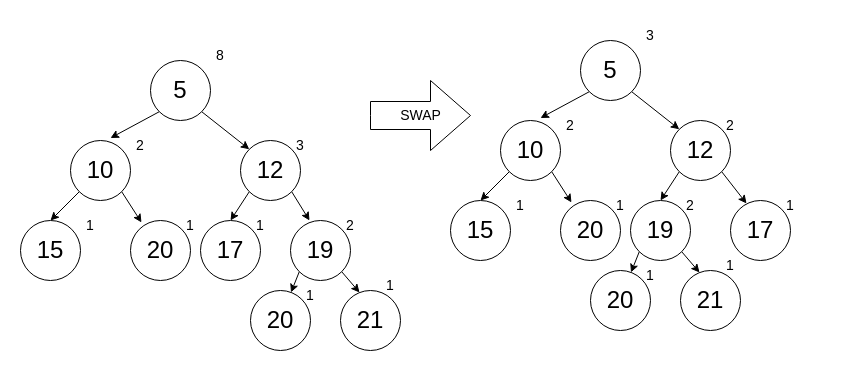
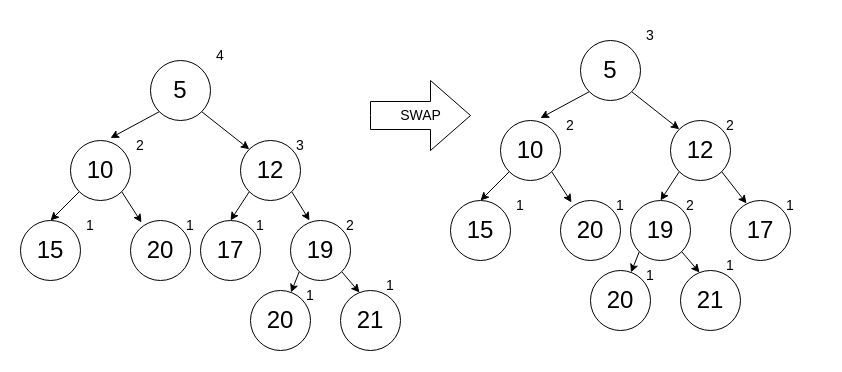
(221, 56) -> (221, 56)
